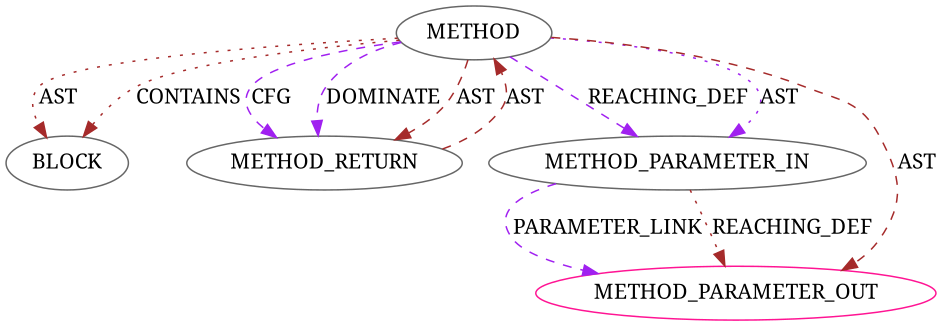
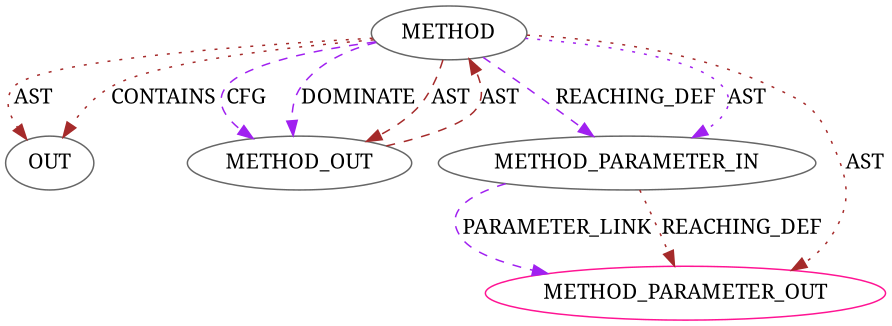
(794, 83) -> (758, 81)
(67, 163) -> (50, 163)
(325, 163) -> (300, 163)
